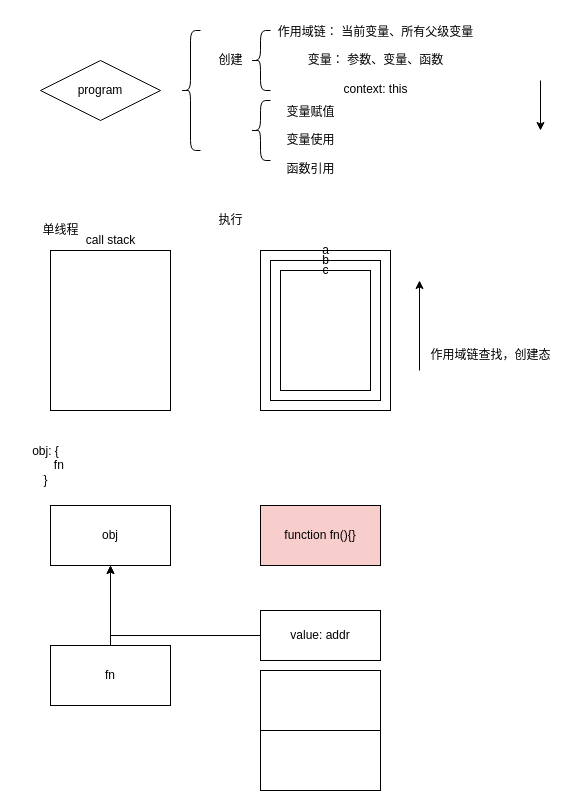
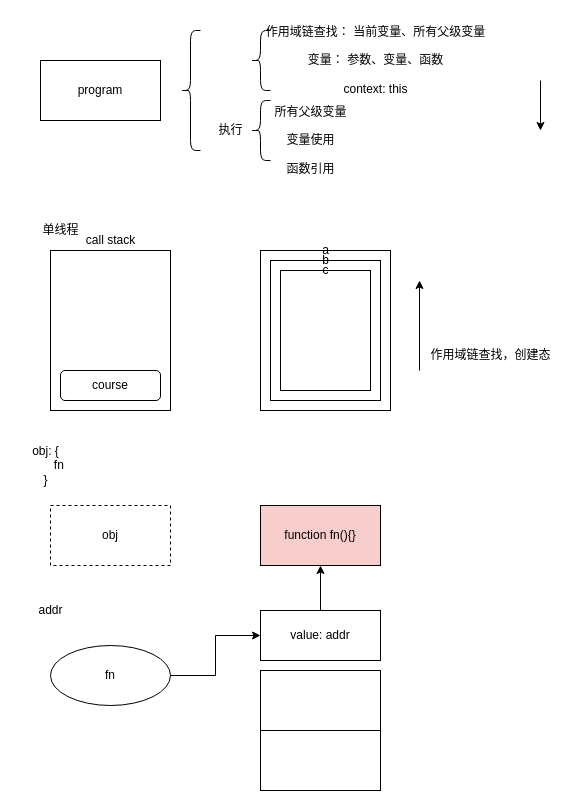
(231, 61) -> none
(376, 61) -> (376, 61)
(101, 91) -> (101, 91)
(311, 141) -> (311, 141)
(231, 221) -> (231, 131)
none -> (111, 386)
(111, 536) -> (111, 536)
none -> (51, 611)
(163, 636) -> (321, 591)
(111, 641) -> (212, 676)
(111, 676) -> (111, 676)
